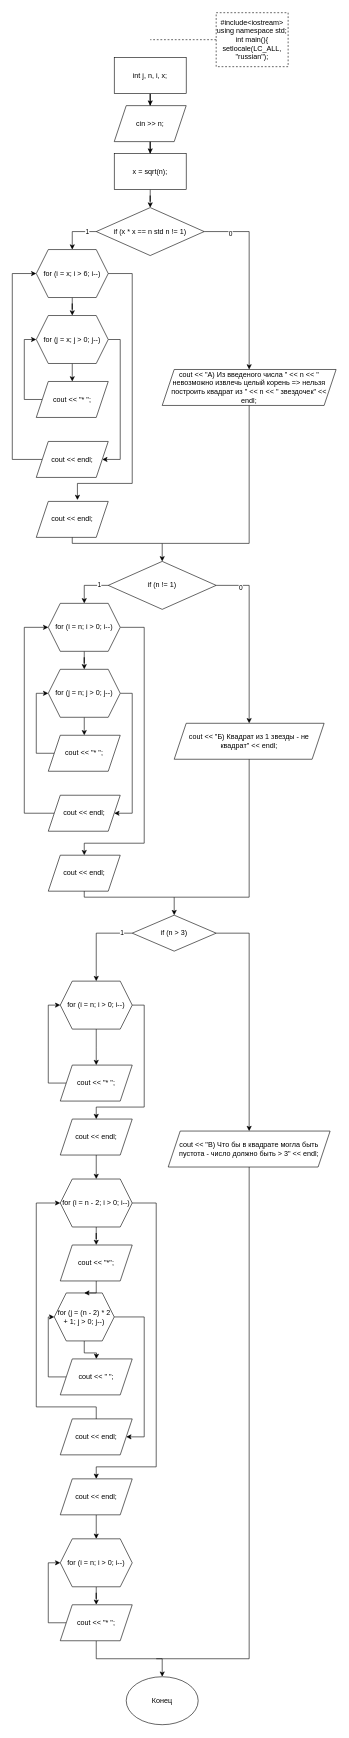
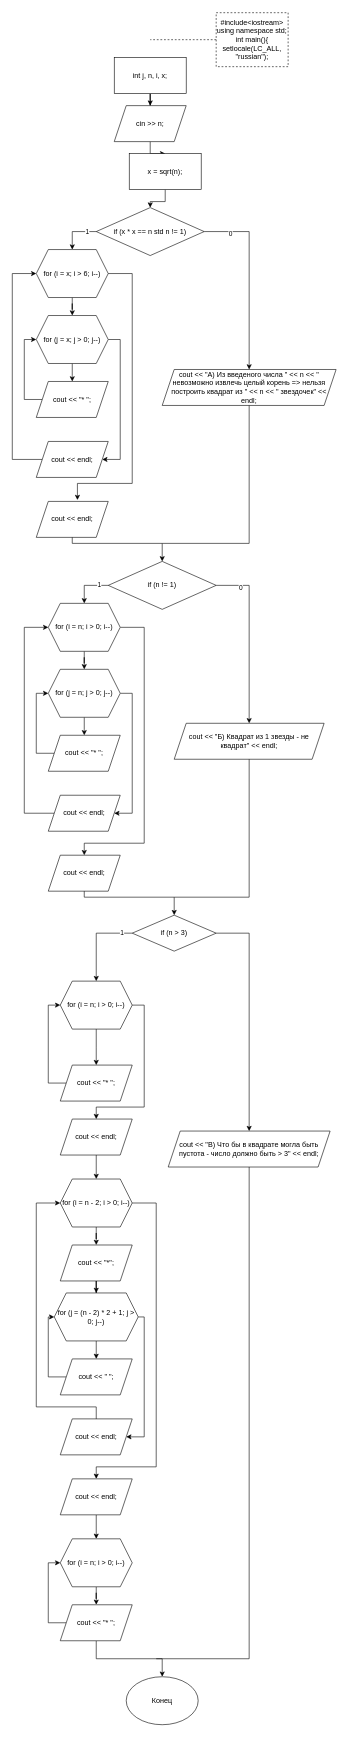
(150, 171) -> (165, 171)
(84, 1317) -> (96, 1317)
